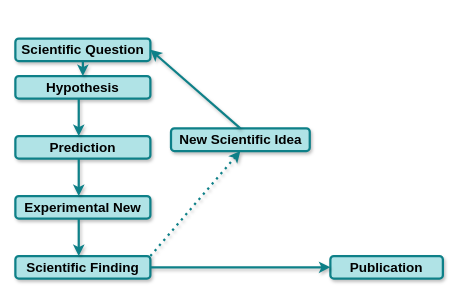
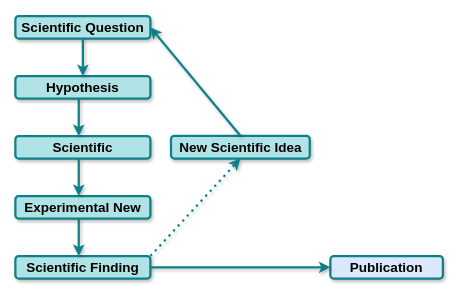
(83, 50) -> (83, 27)
(240, 140) -> (240, 147)
(83, 147) -> (83, 147)
(387, 267) -> (387, 267)
